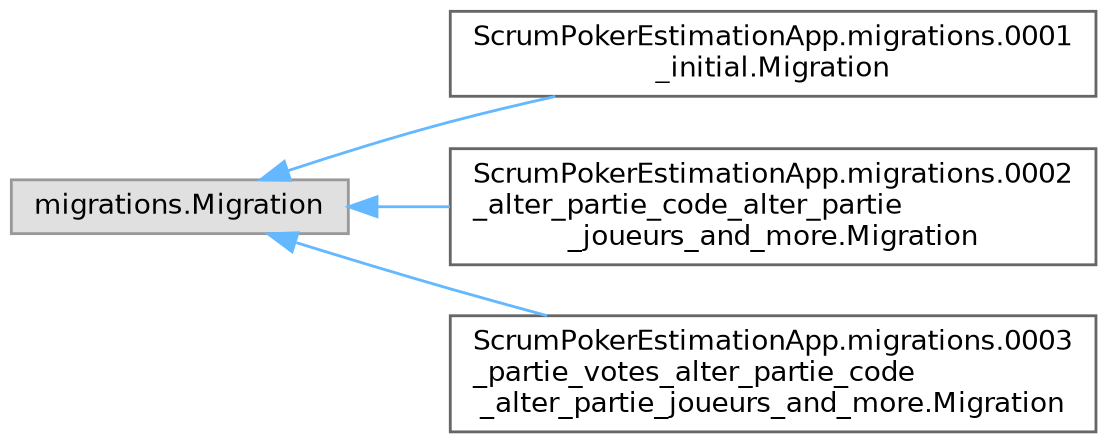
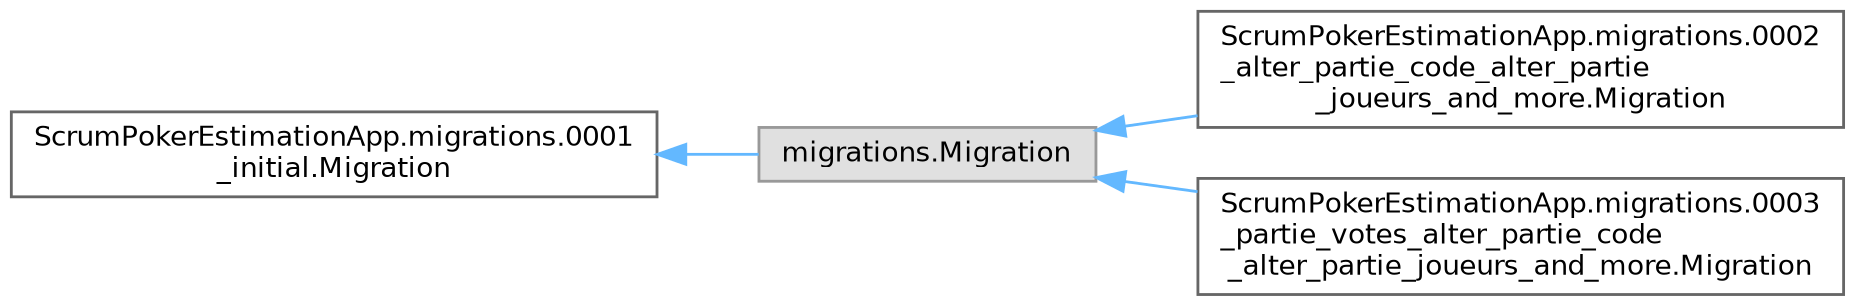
(421, 130) -> (722, 154)
